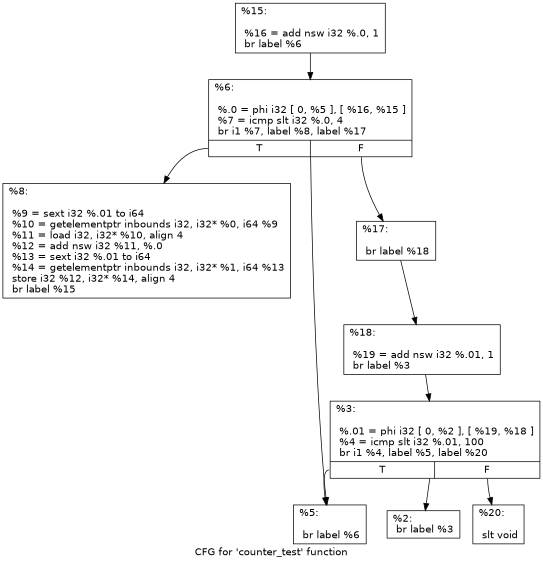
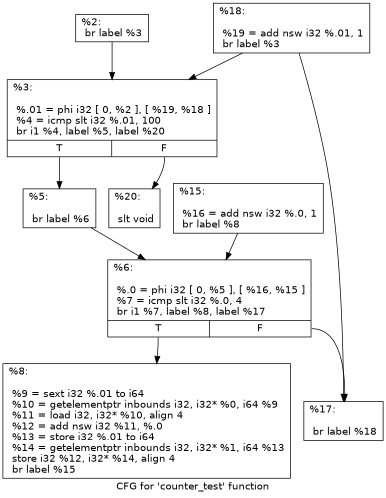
(272, 44) -> (210, 225)
(80, 257) -> (82, 437)
(408, 289) -> (335, 222)
(315, 327) -> (115, 242)
(428, 491) -> (112, 57)
